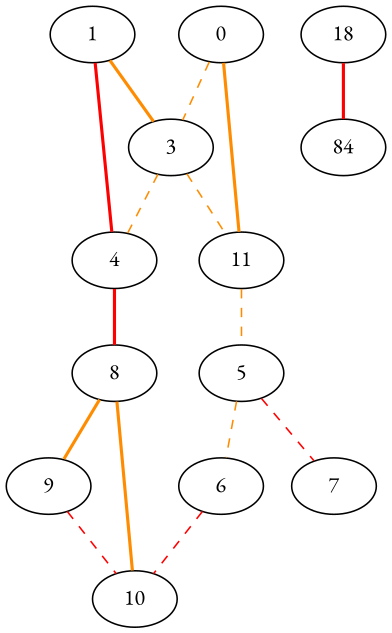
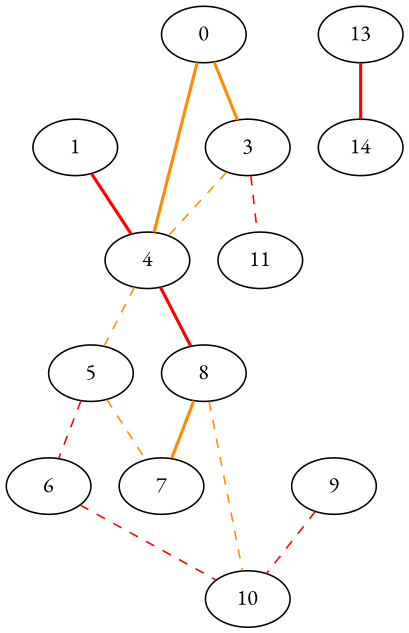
(343, 34) -> (361, 34)
(132, 91) -> none
(196, 91) -> (226, 91)
(231, 147) -> (176, 147)
(343, 147) -> (361, 147)
(206, 204) -> (254, 204)
(241, 317) -> (119, 317)
(82, 429) -> (183, 429)
(231, 429) -> (70, 429)
(288, 430) -> (126, 430)
(125, 486) -> (226, 486)
